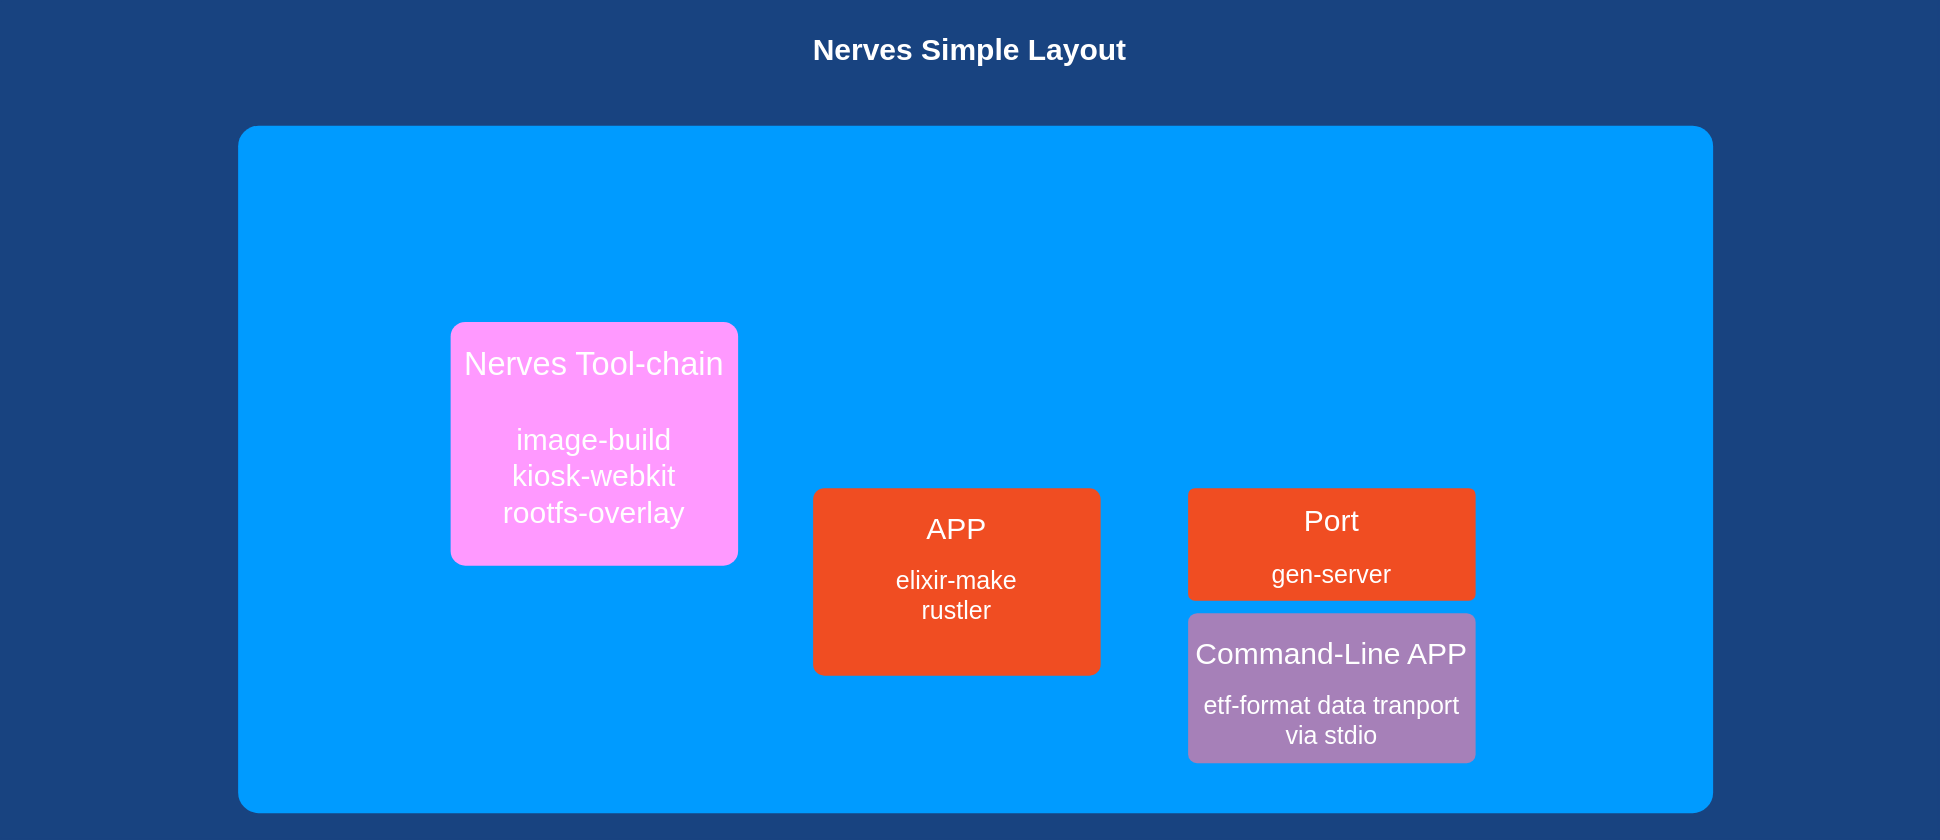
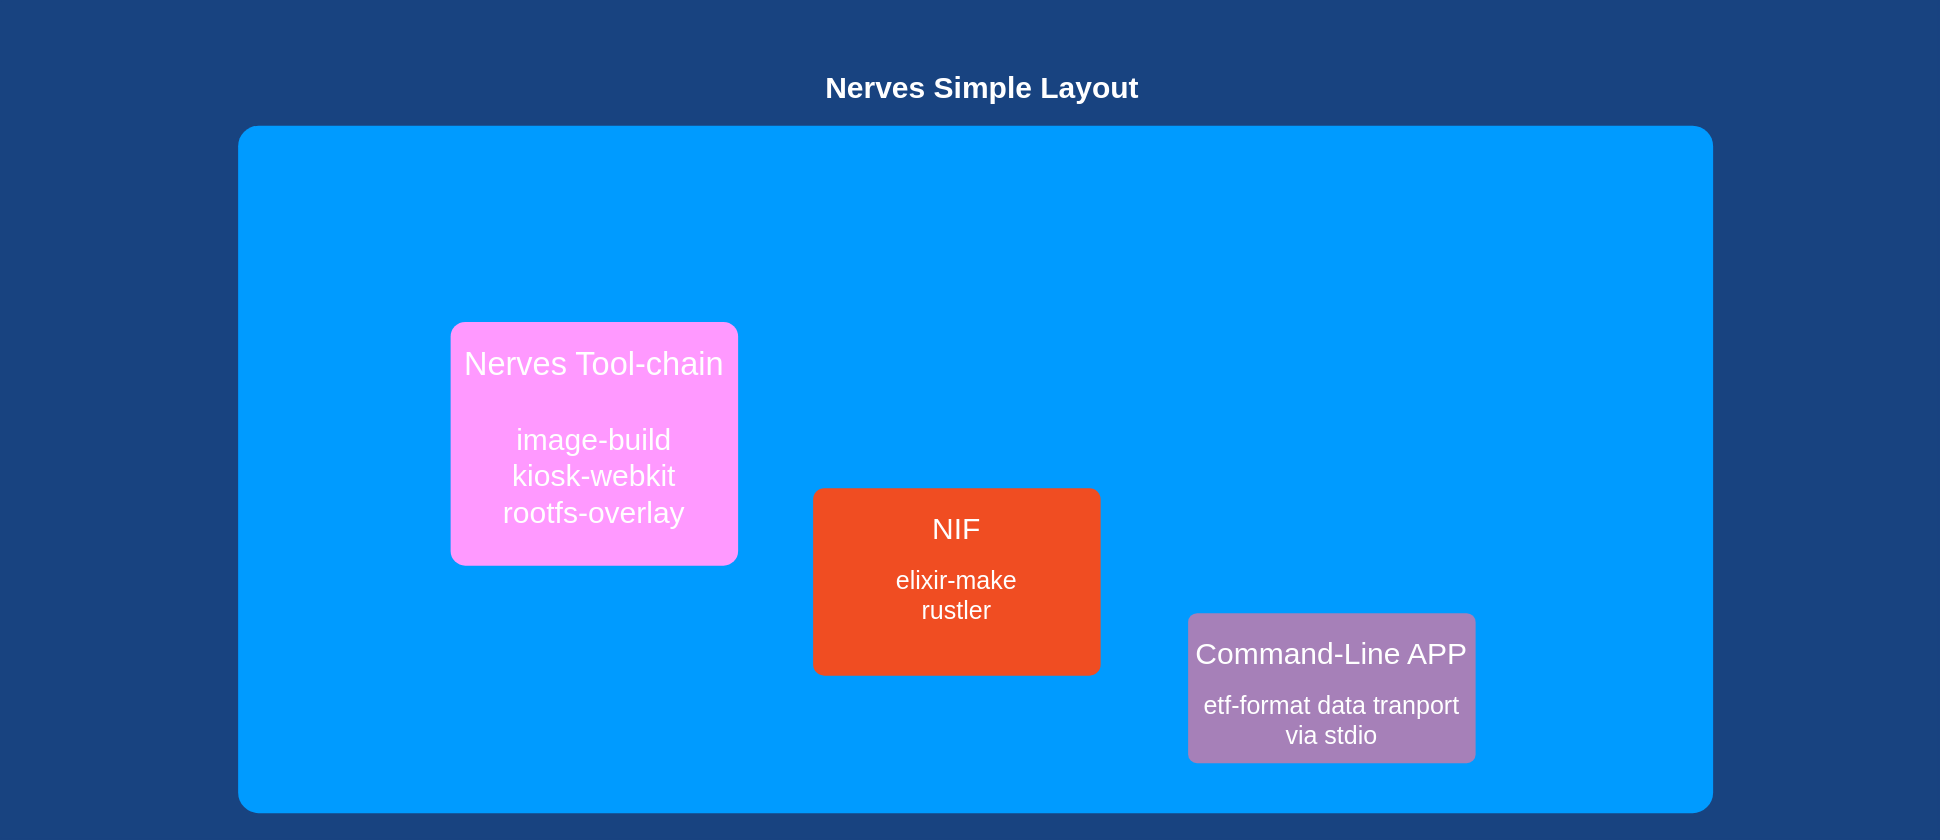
(969, 51) -> (982, 88)
(957, 524) -> (957, 524)
(1332, 544) -> none
